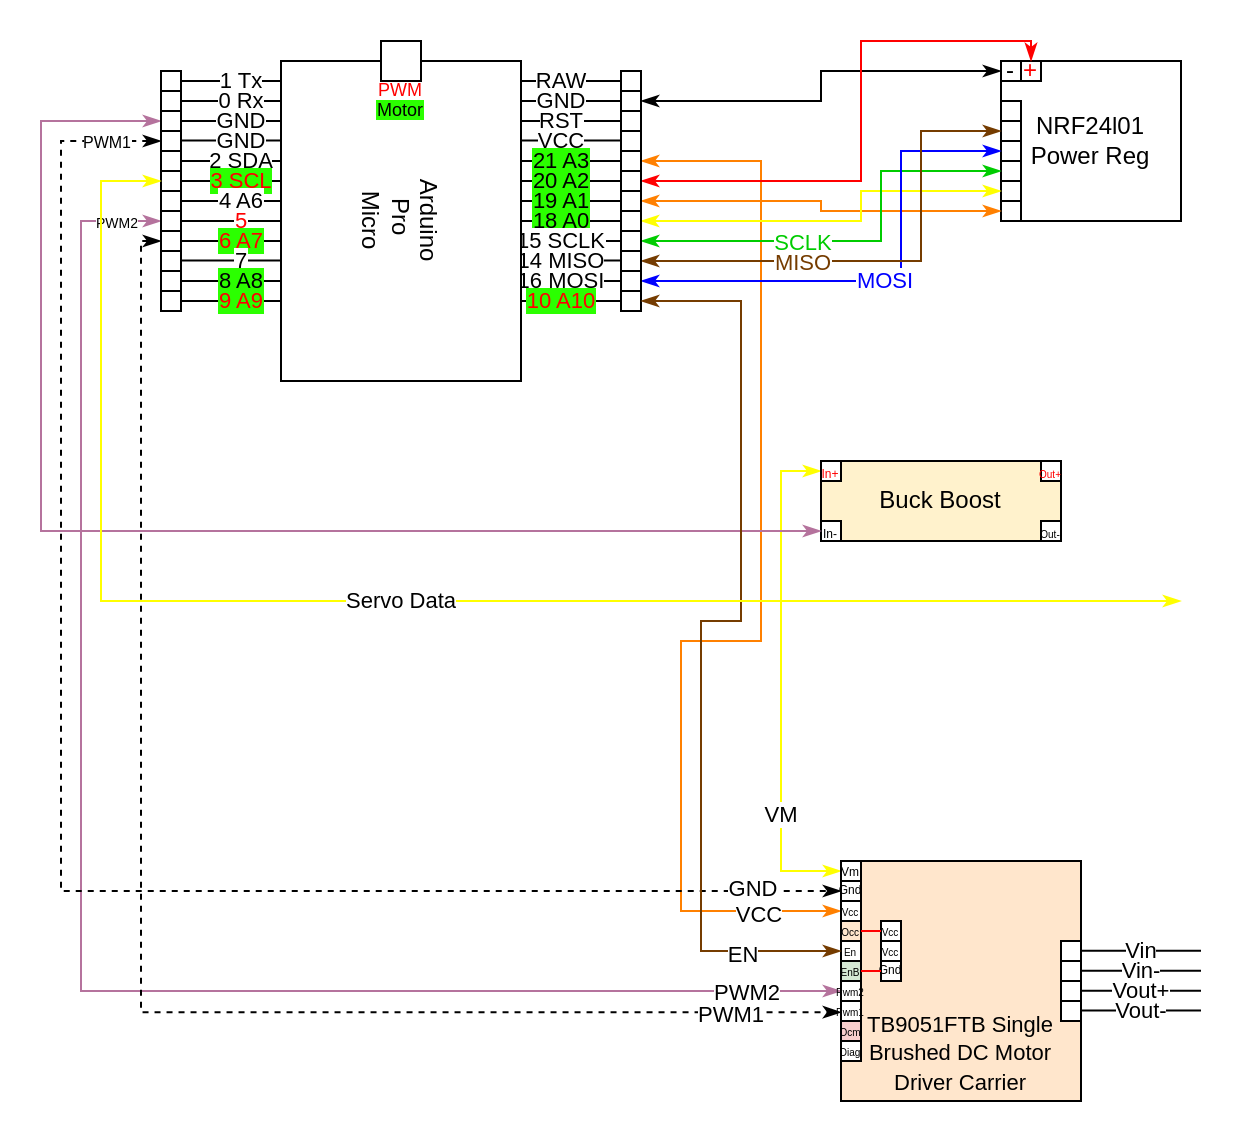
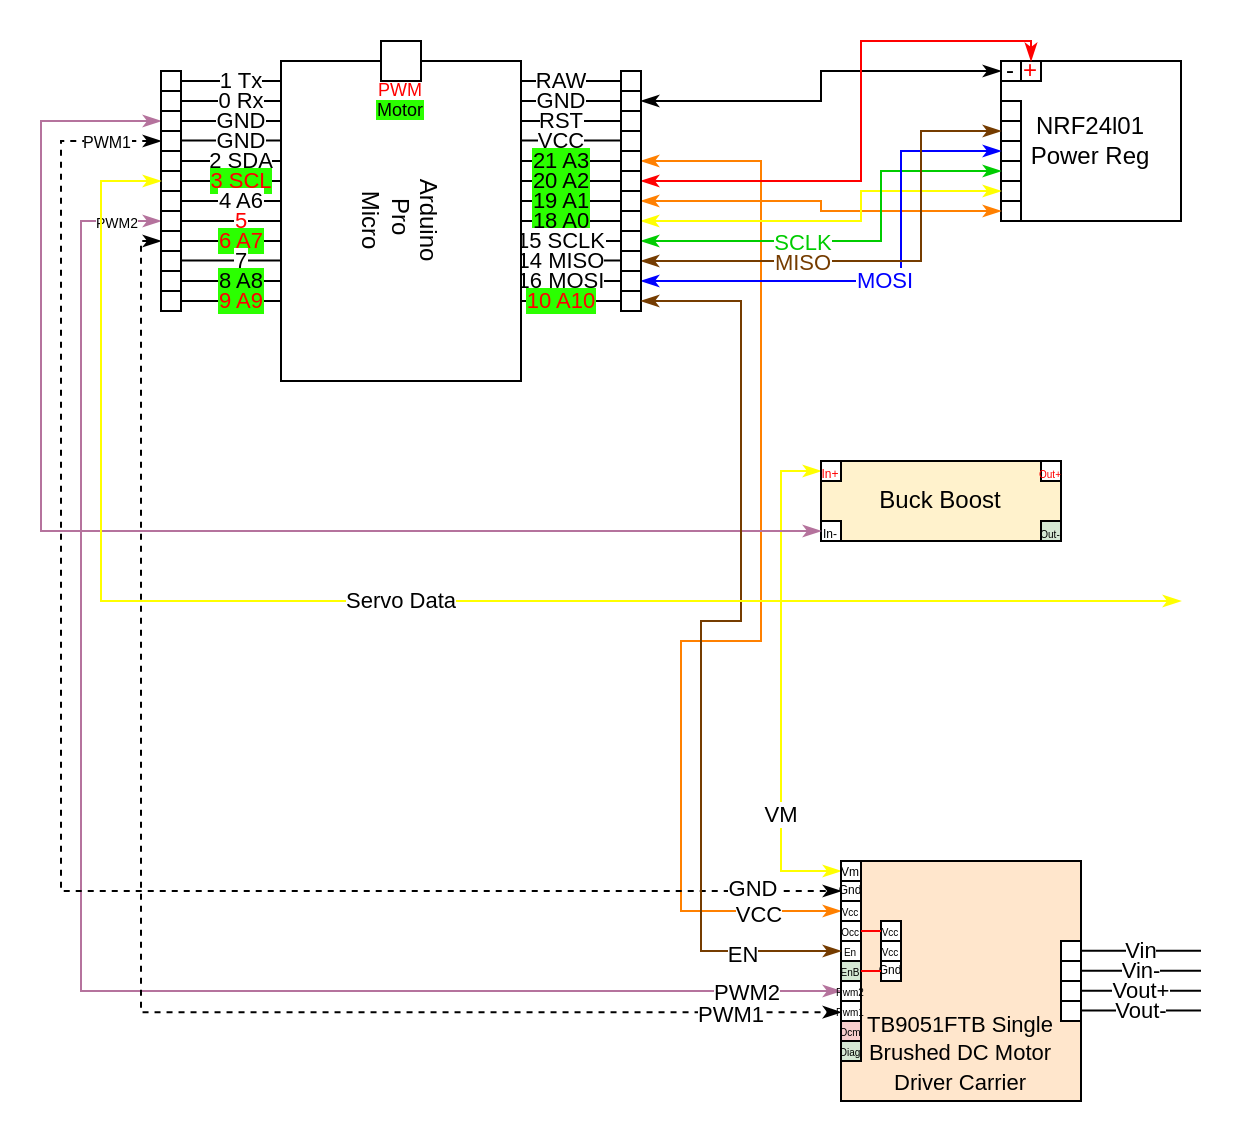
(1051, 531) -> (1051, 531)
(851, 931) -> (851, 931)
(851, 1051) -> (851, 1051)
